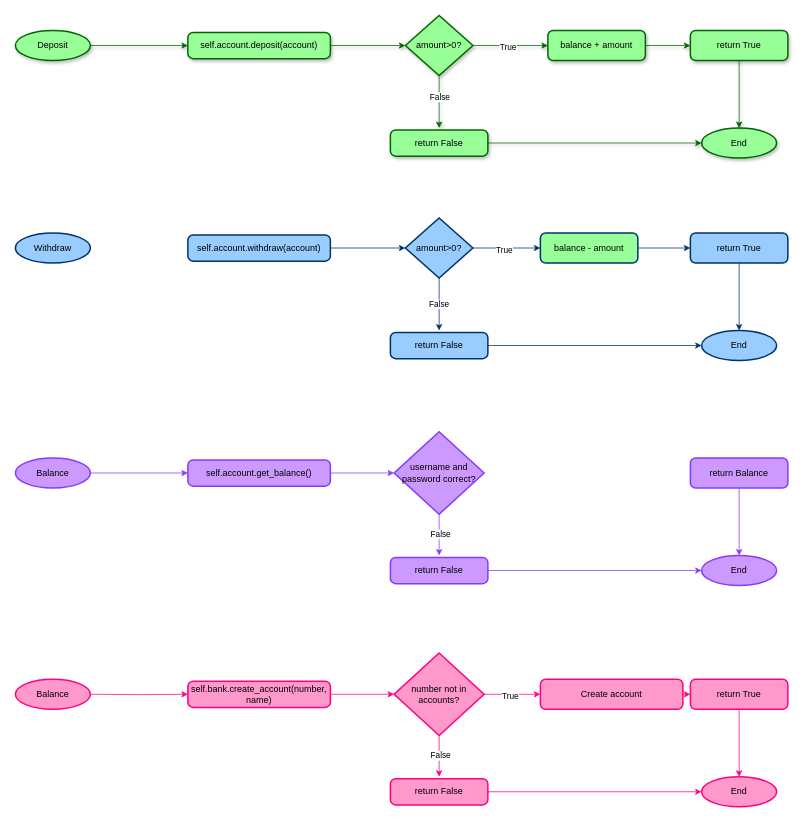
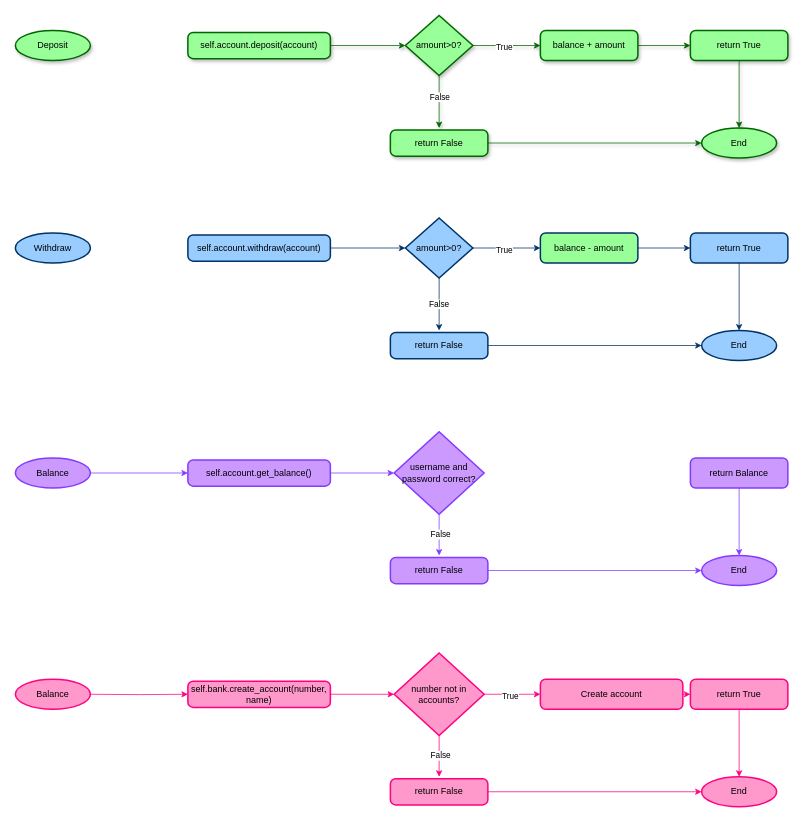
(137, 45) -> none
(597, 45) -> (589, 45)
